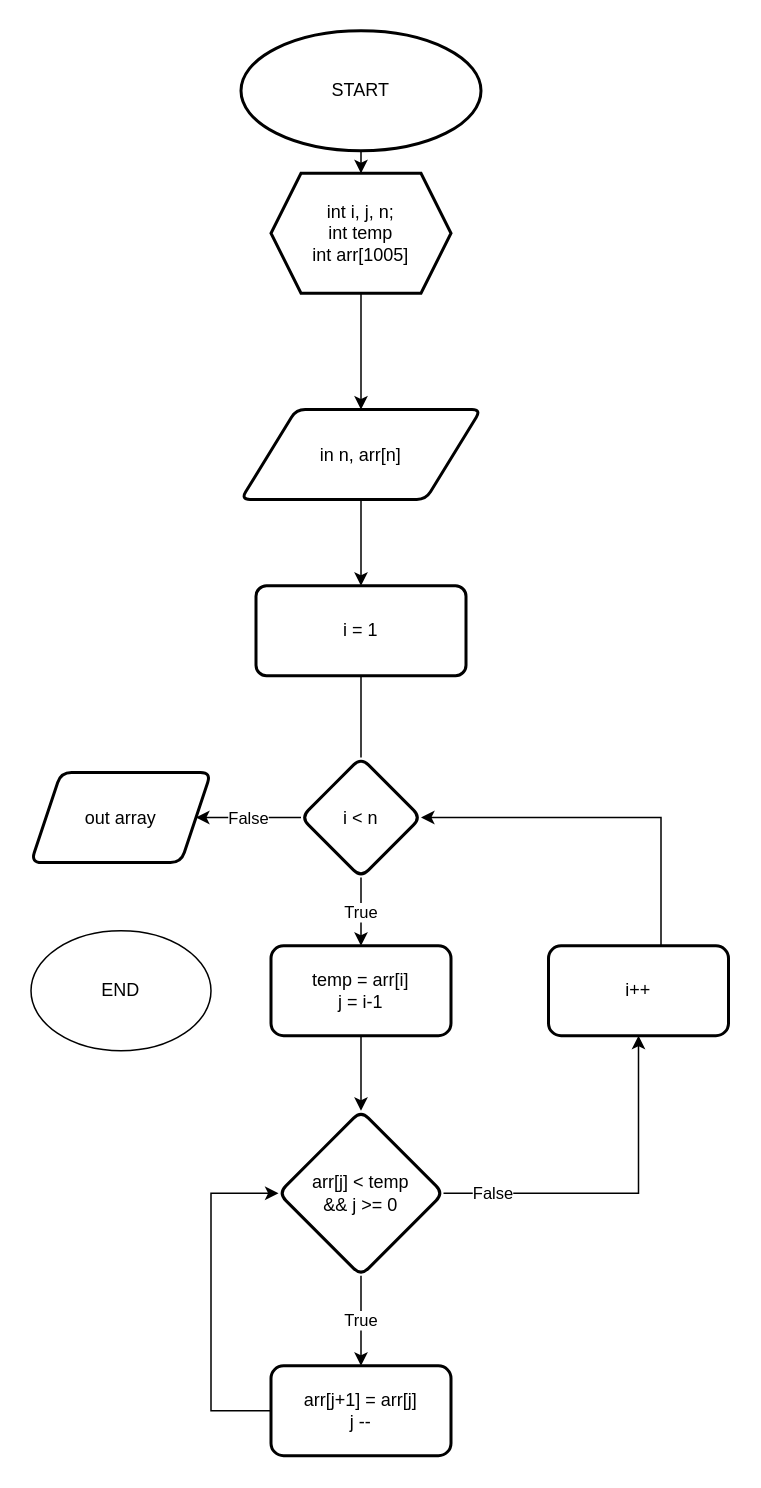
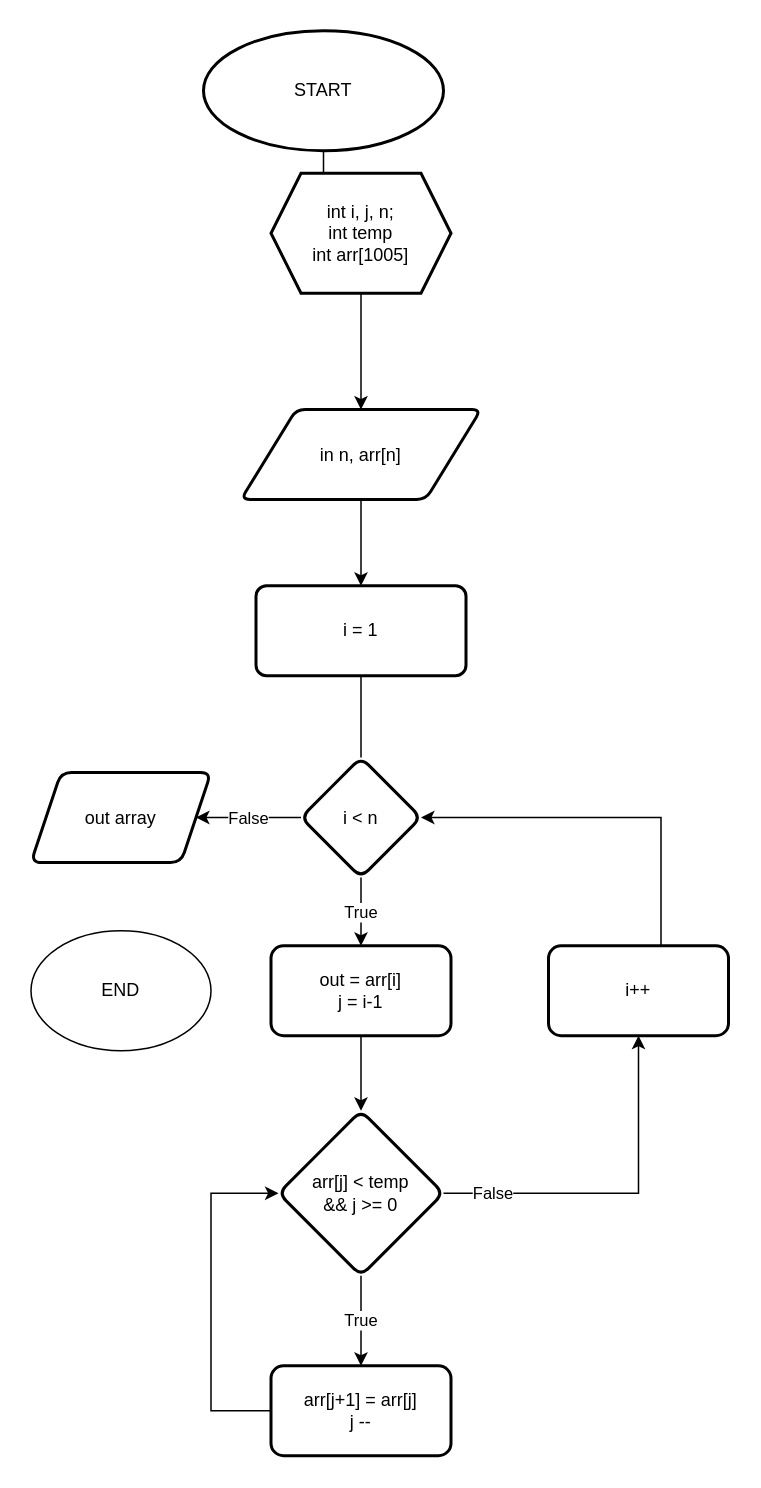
(361, 91) -> (323, 91)
(361, 991) -> (361, 991)
